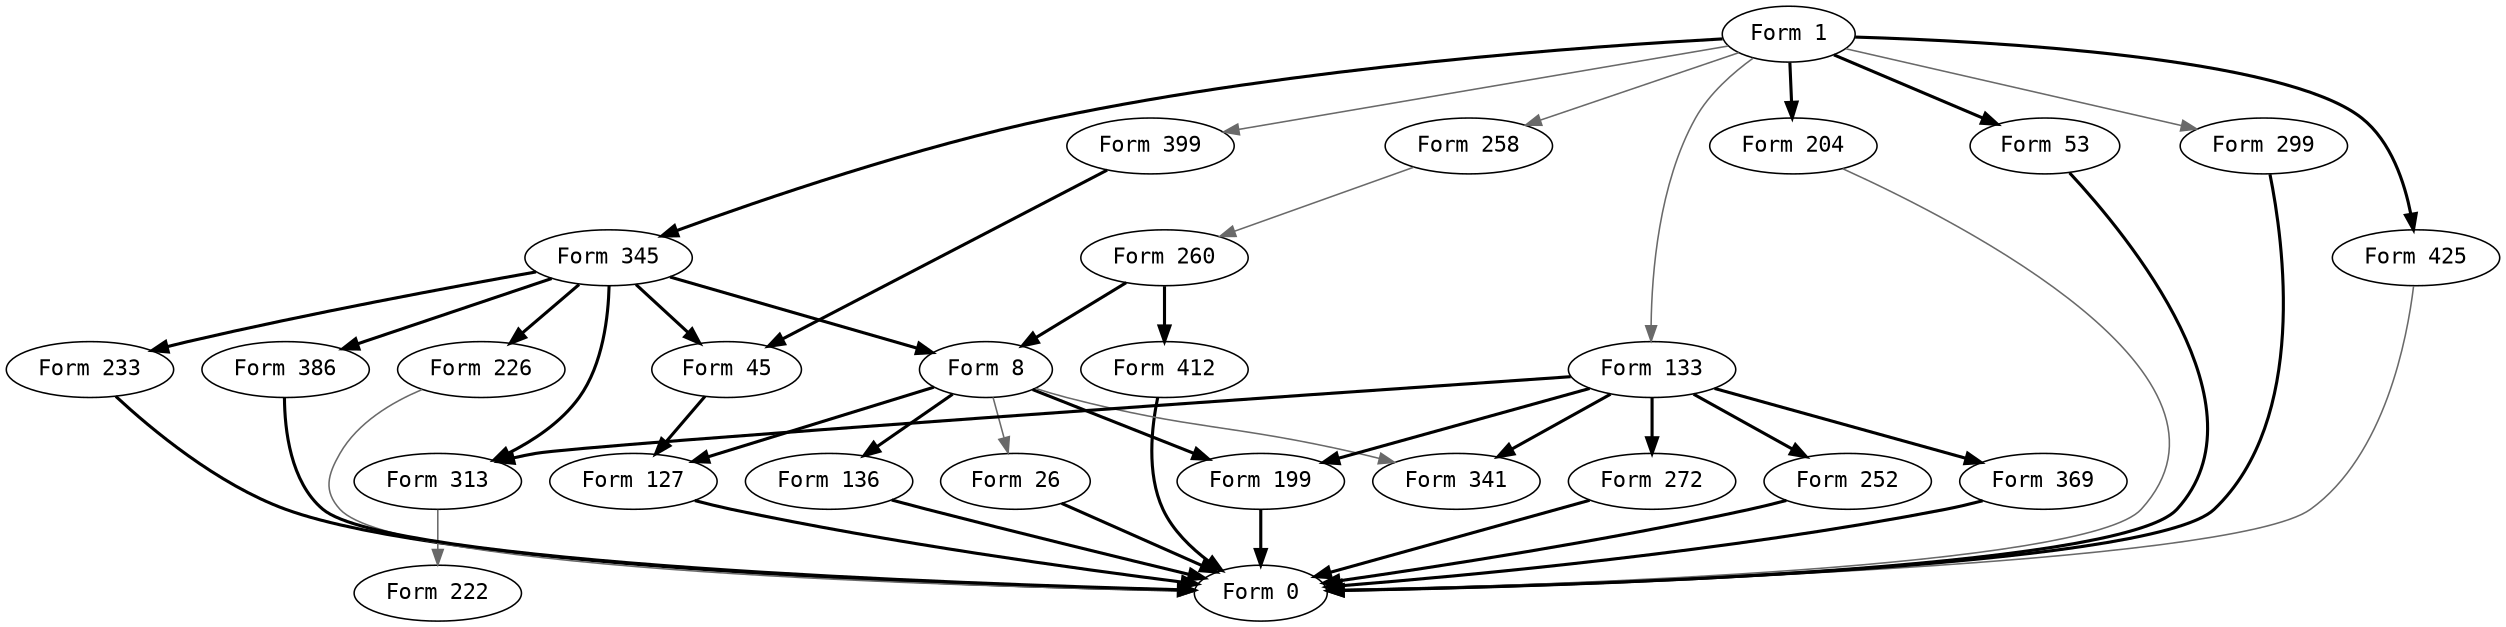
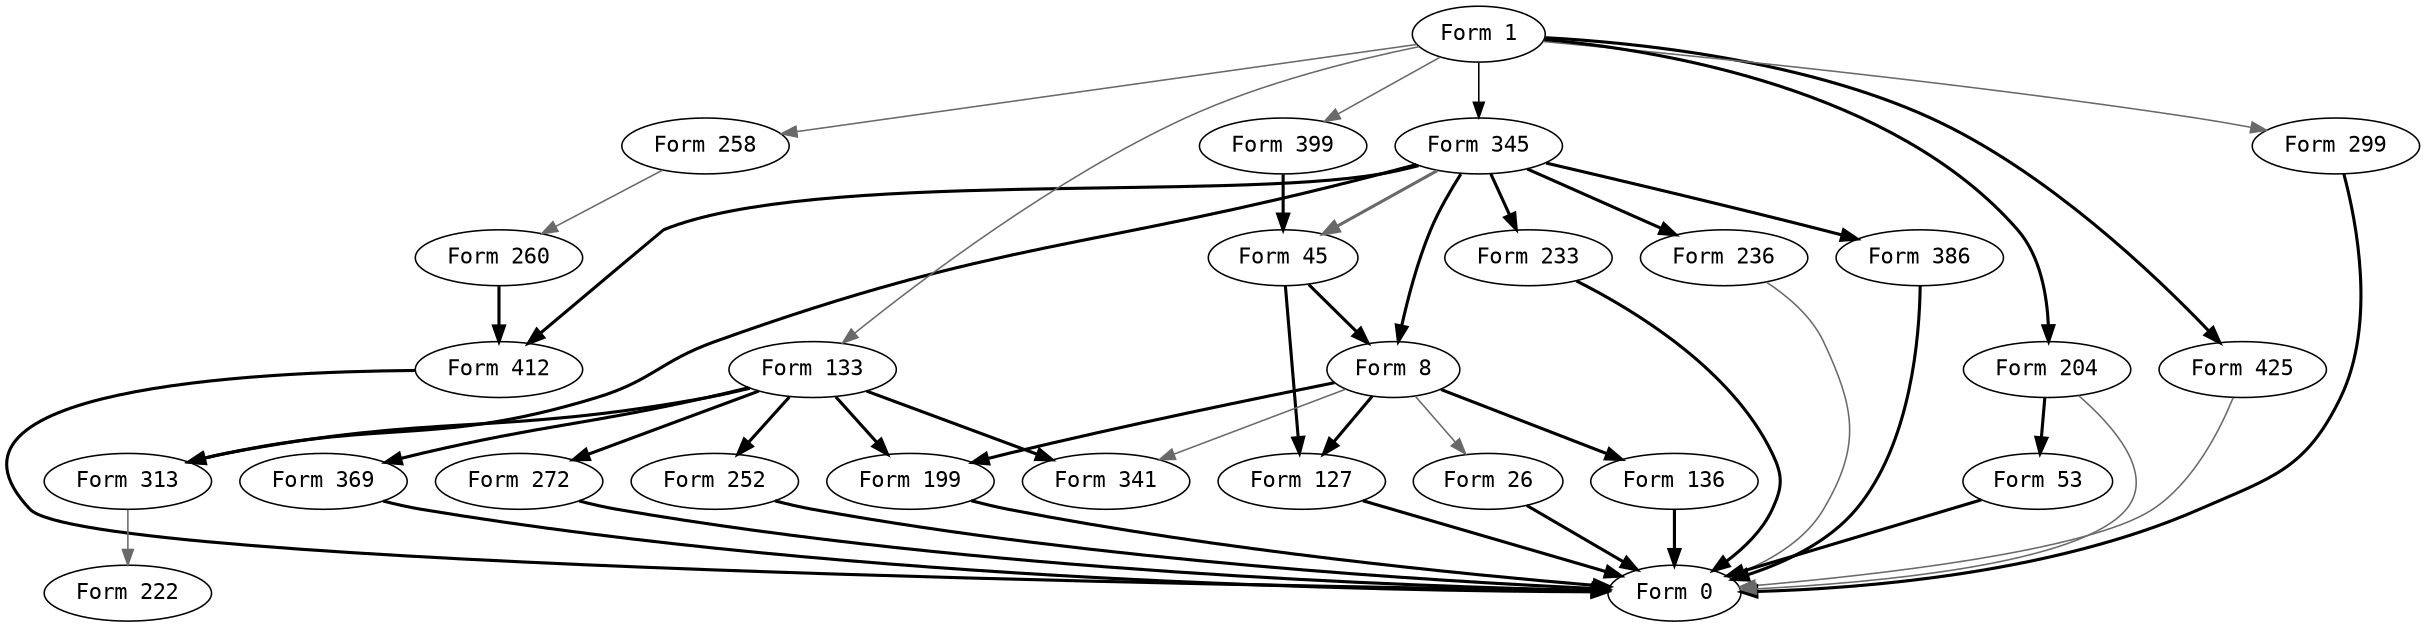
(1909, 87) -> (2043, 418)
(1191, 93) -> (1479, 82)
none -> (960, 191)
(662, 308) -> (1387, 198)
(1081, 310) -> (1333, 308)
(481, 370) -> (1724, 258)
